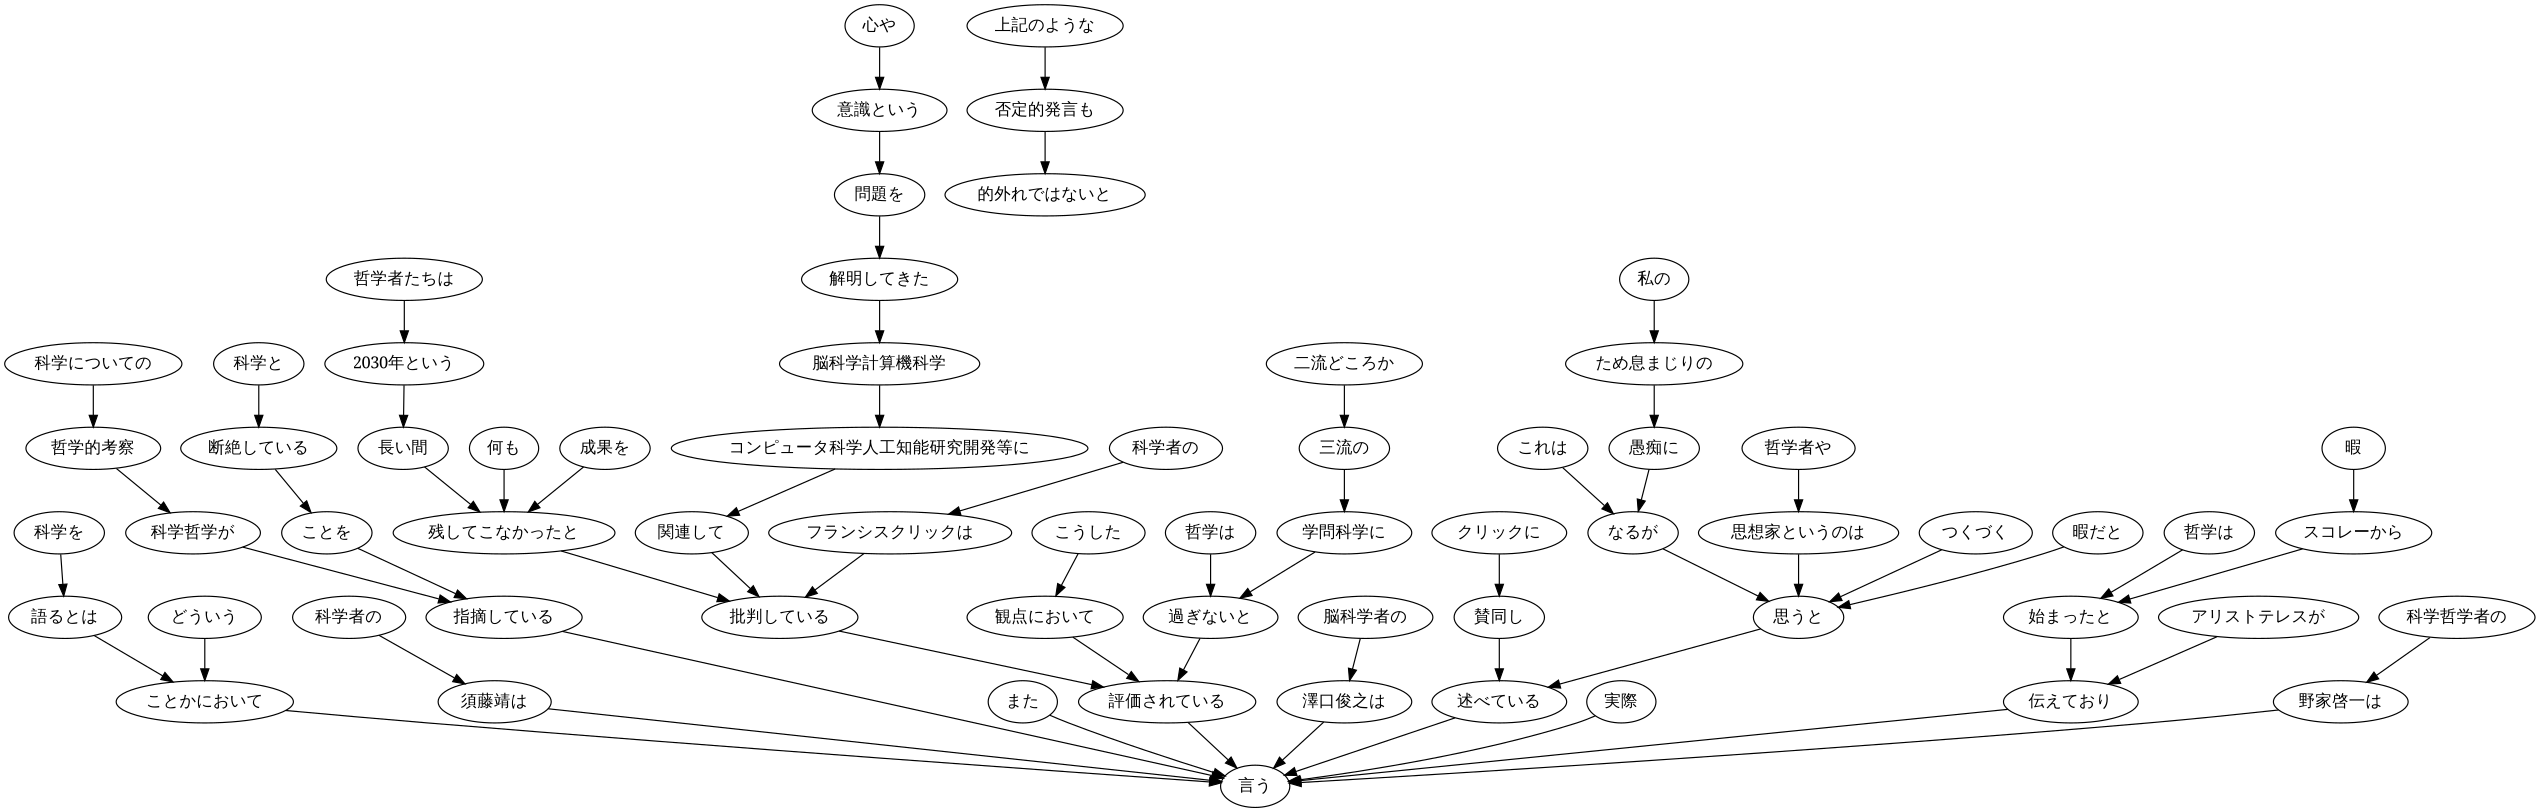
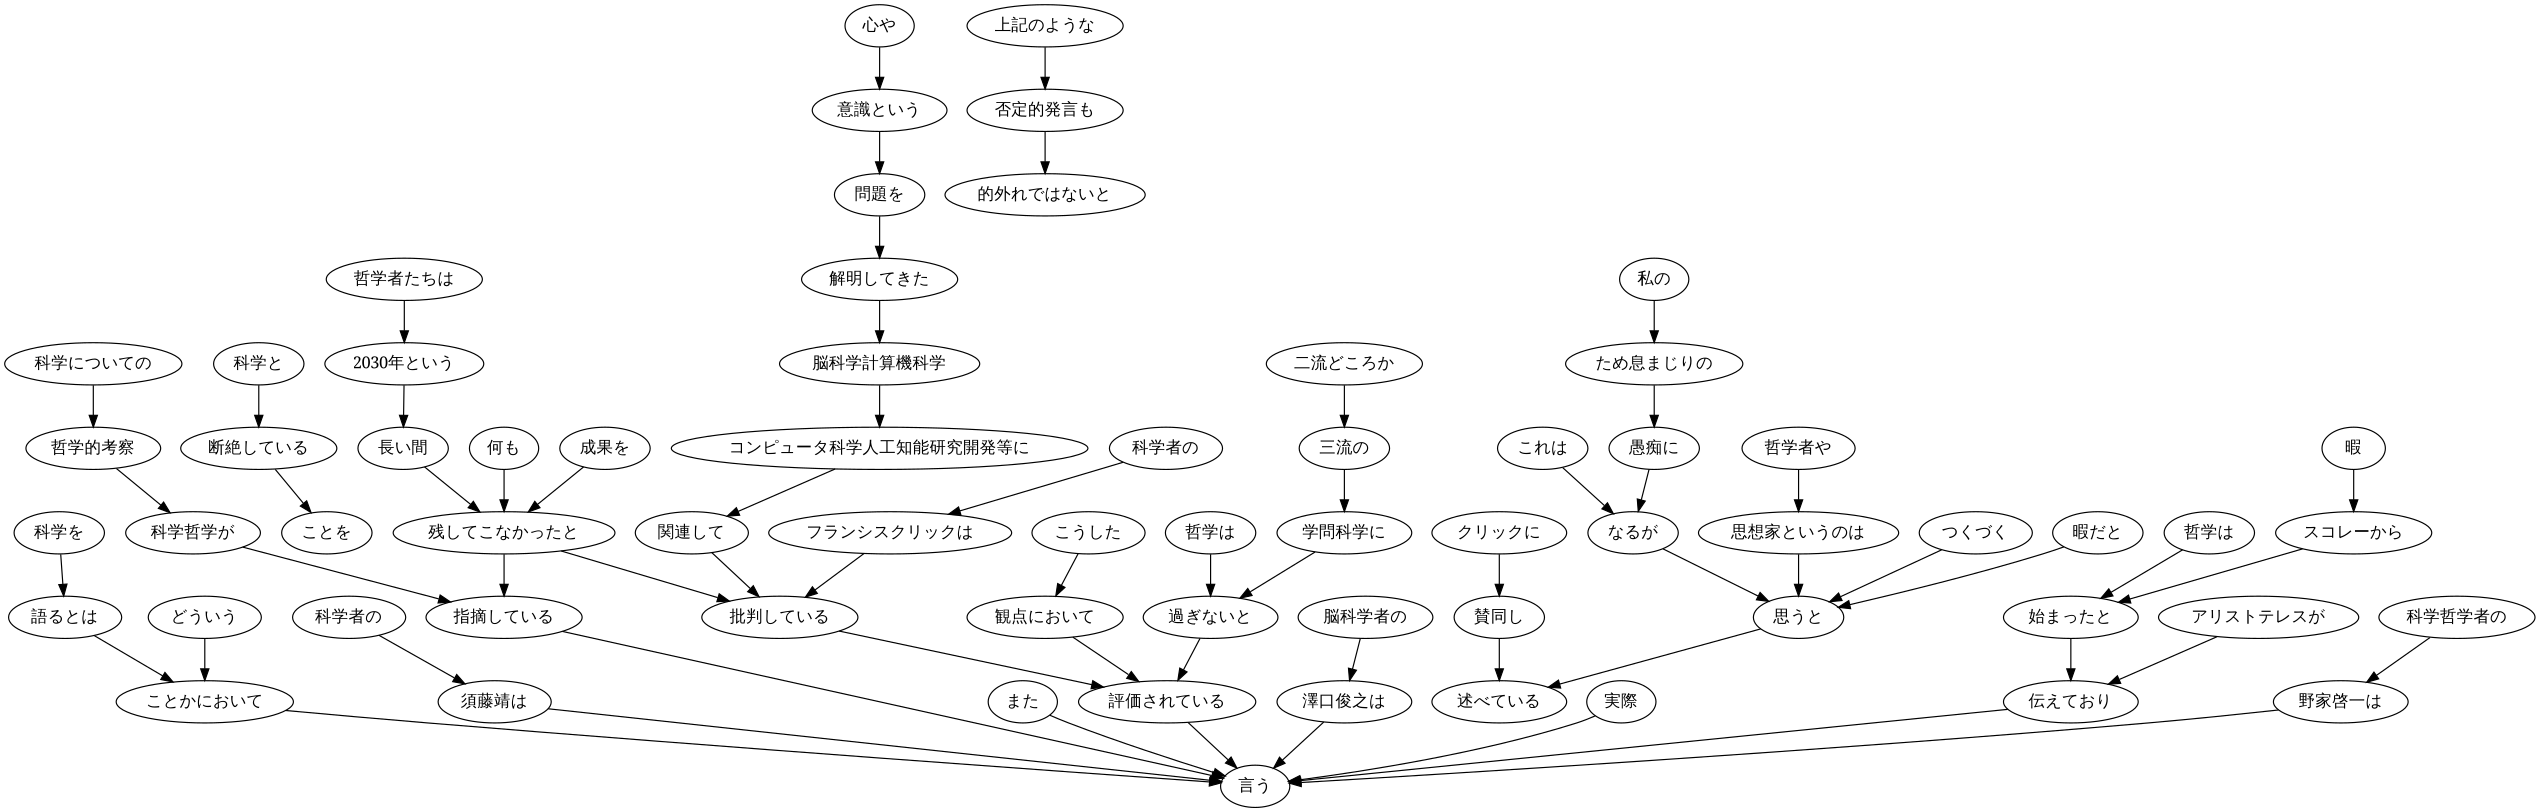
(407, 571) -> (504, 569)
(1375, 745) -> none
